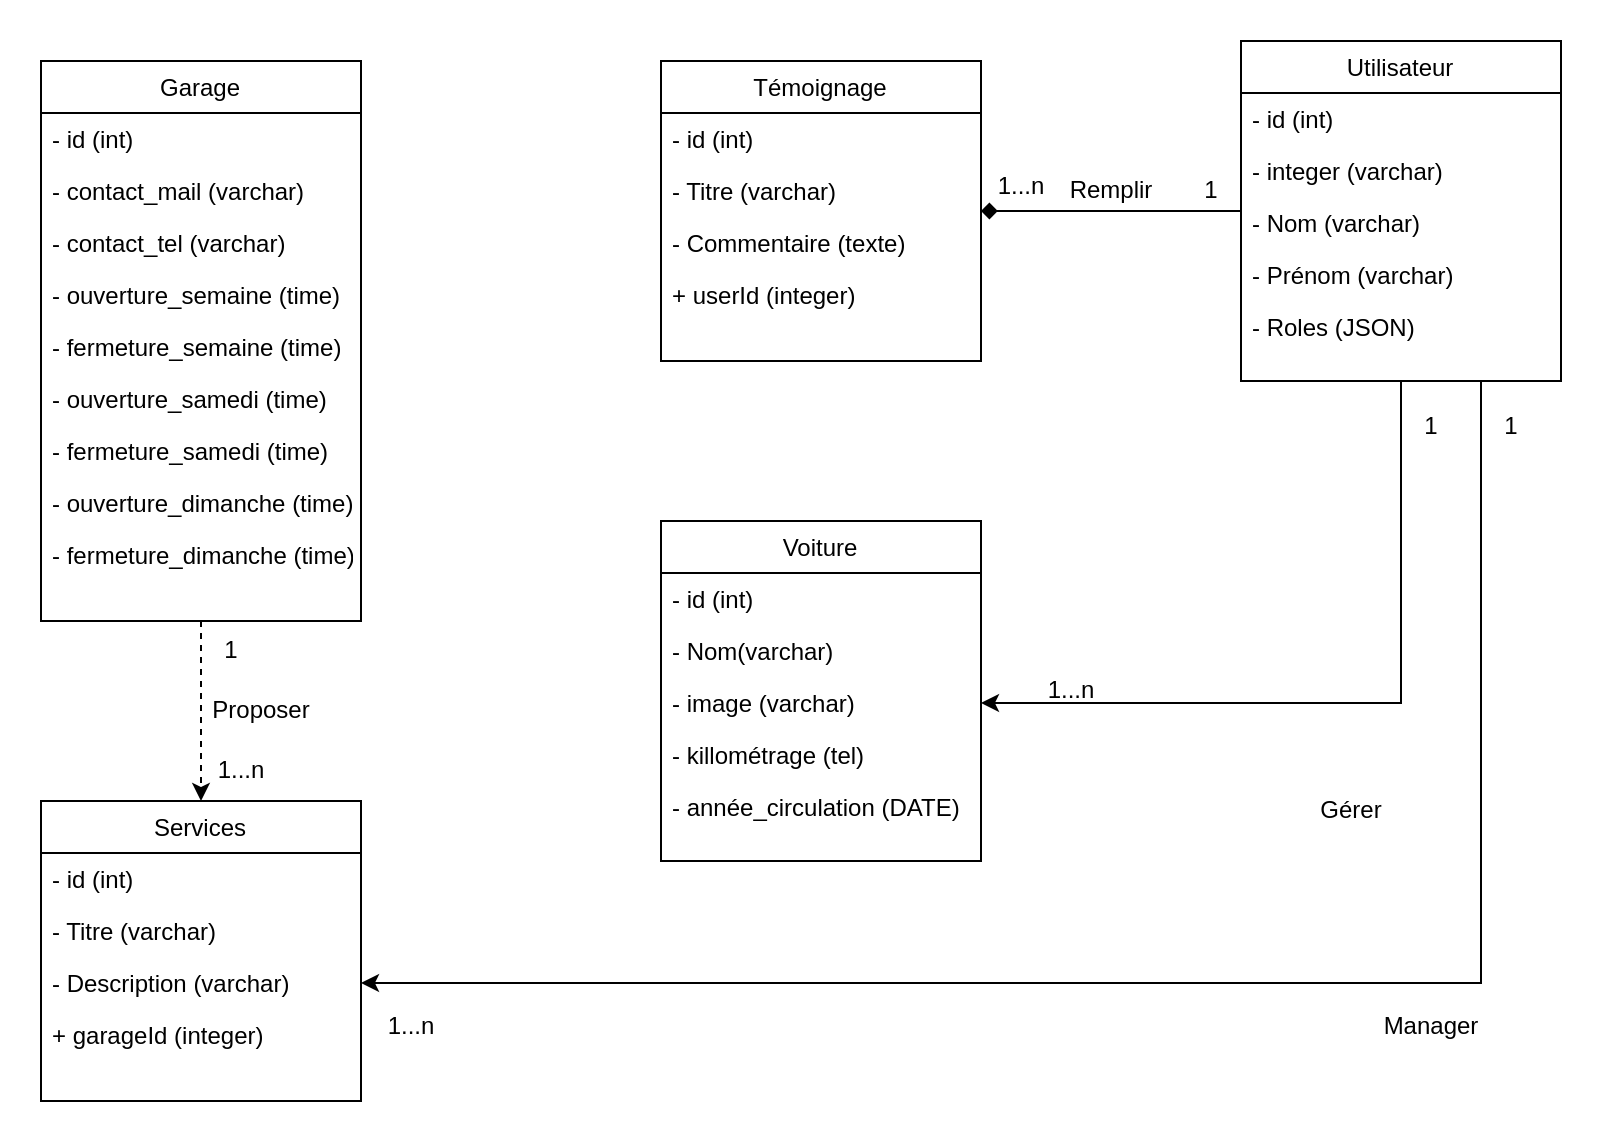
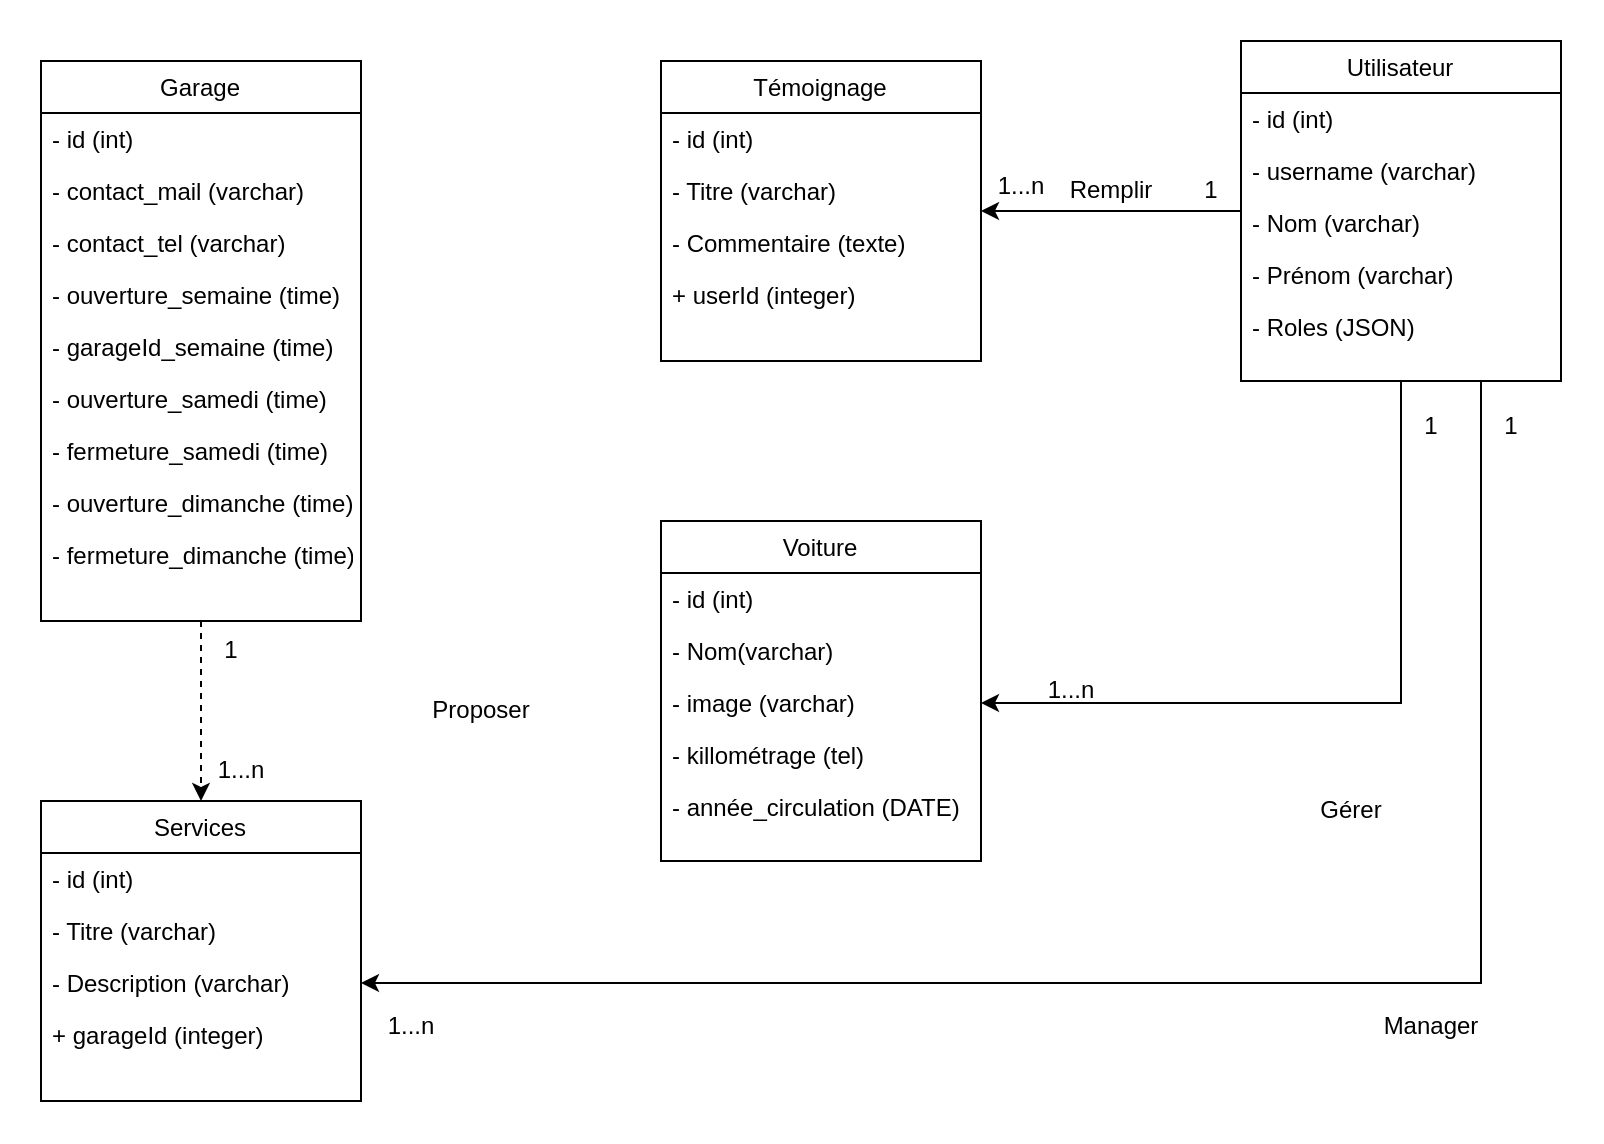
(1370, 172) -> (1380, 172)
(997, 211) -> (996, 211)
(214, 348) -> (208, 348)
(261, 711) -> (481, 711)
